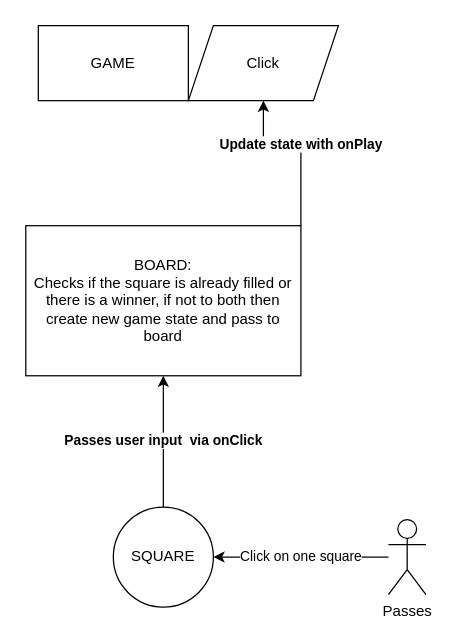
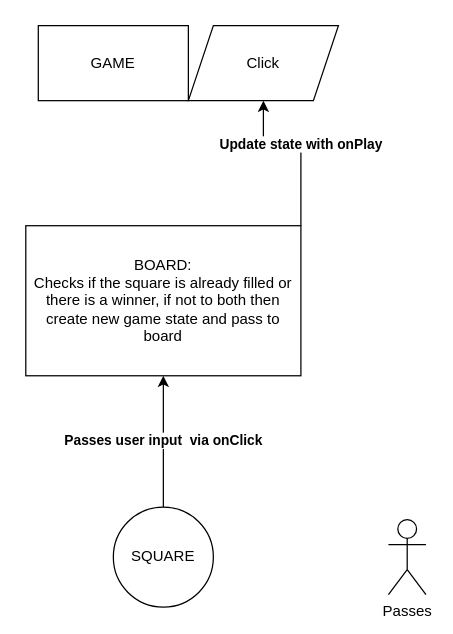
(305, 557) -> none
